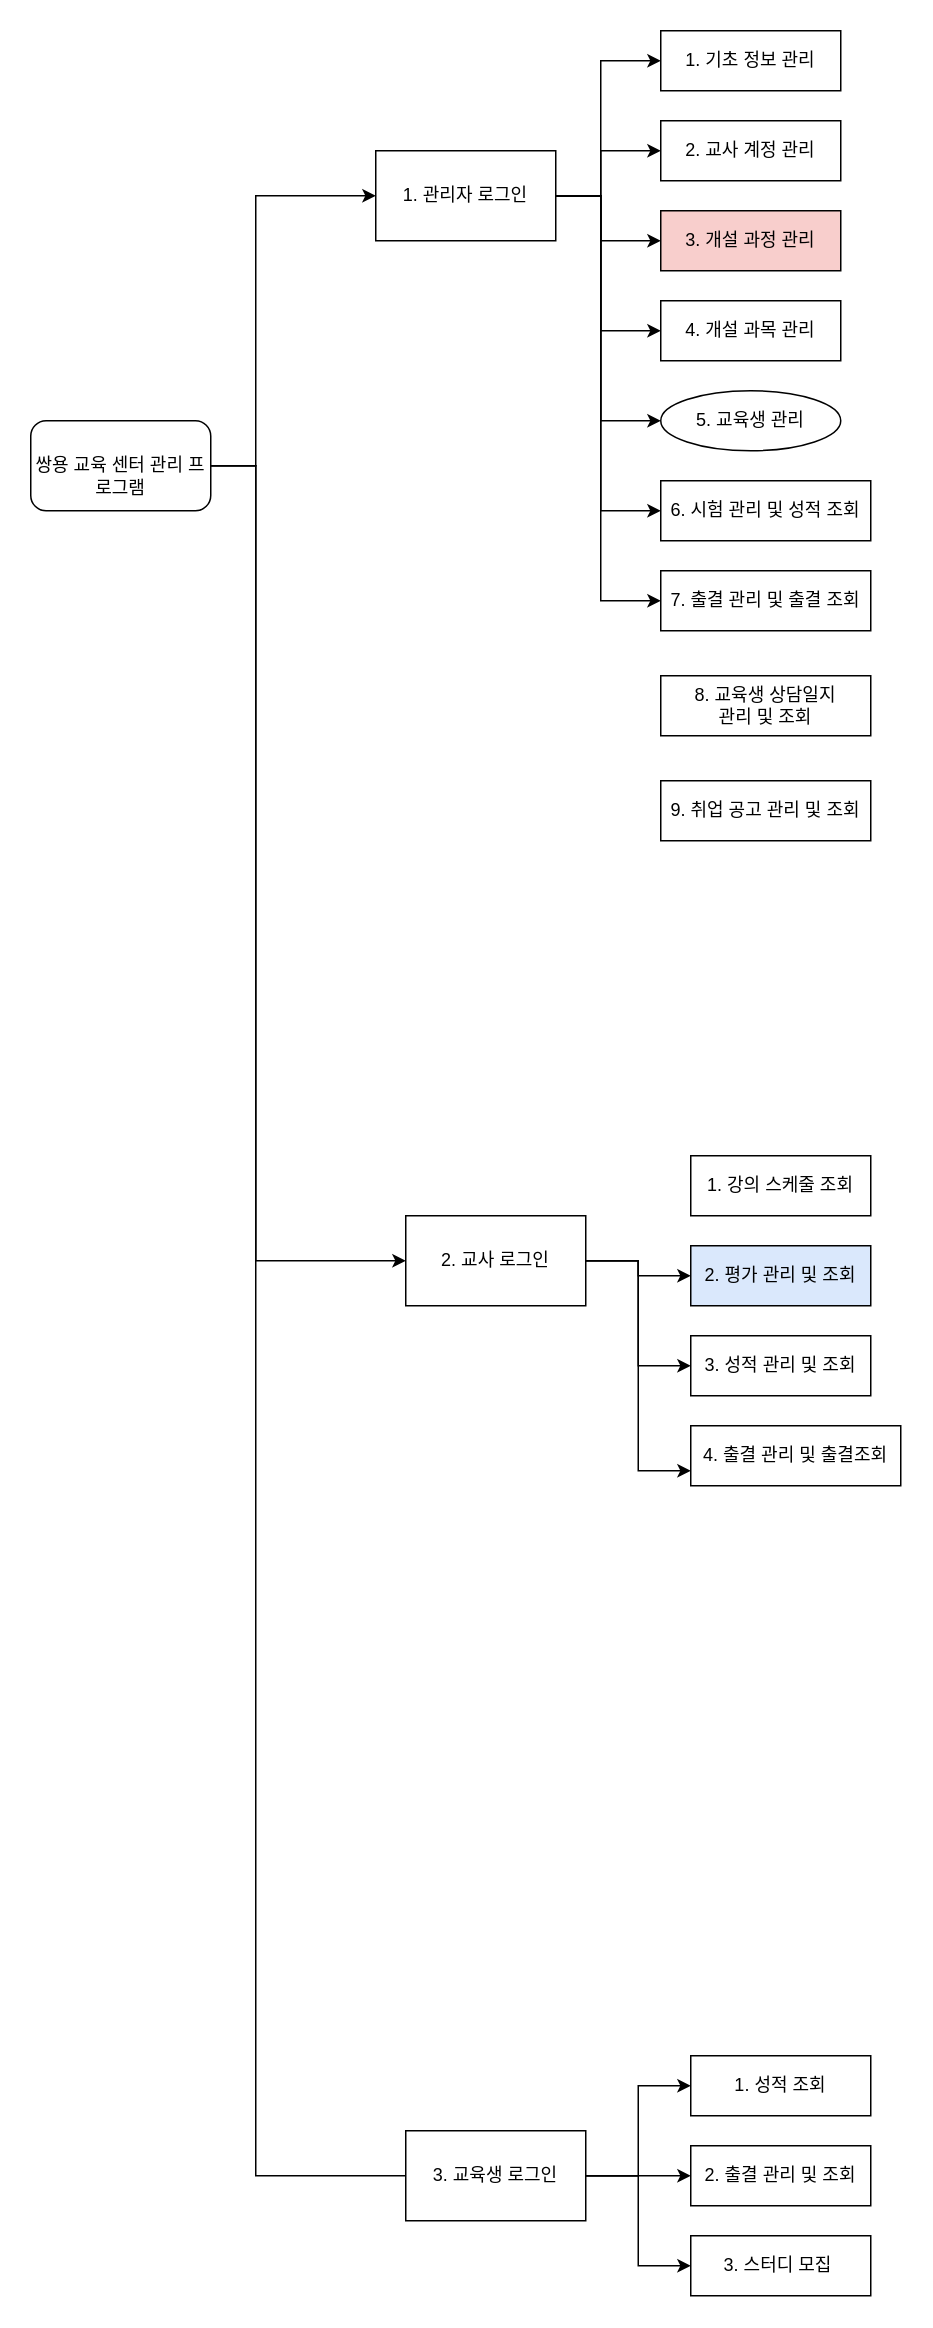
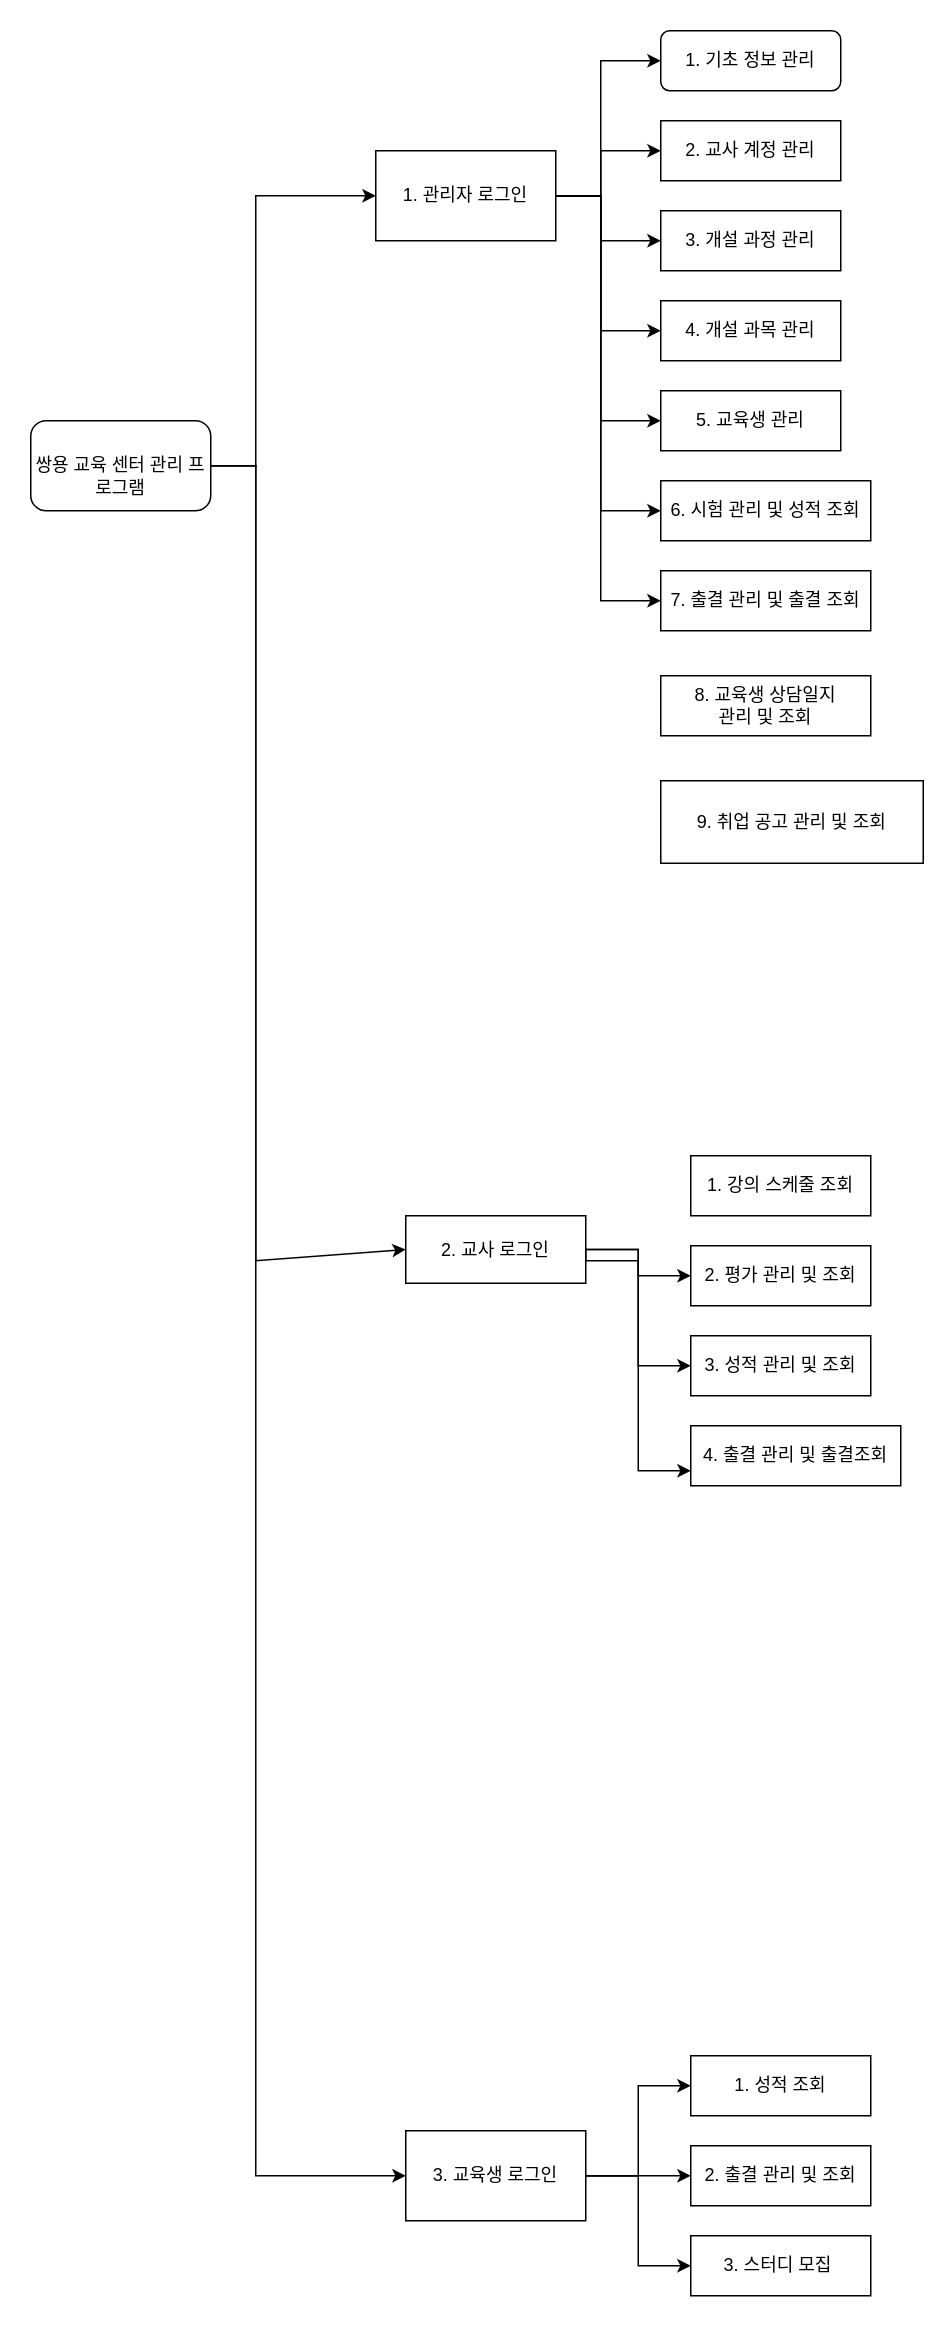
(751, 61) -> (751, 61)
(751, 241) -> (751, 241)
(751, 421) -> (751, 421)
(766, 811) -> (792, 822)
(496, 1261) -> (496, 1250)
(781, 1276) -> (781, 1276)
(398, 2176) -> (394, 2176)
